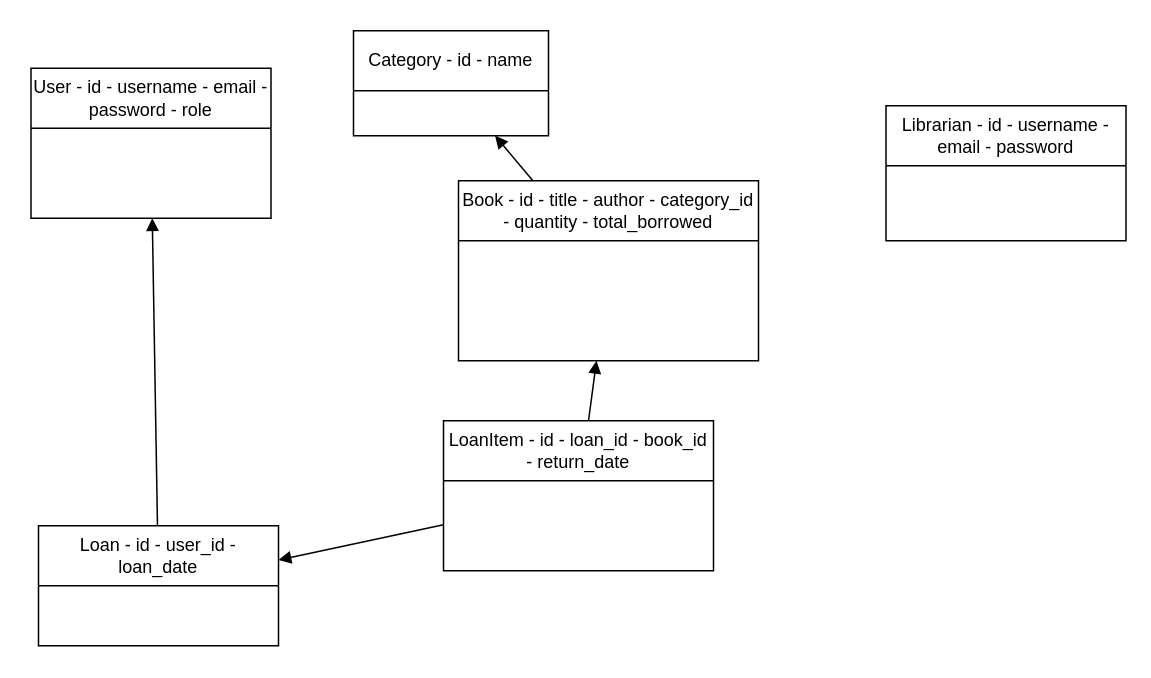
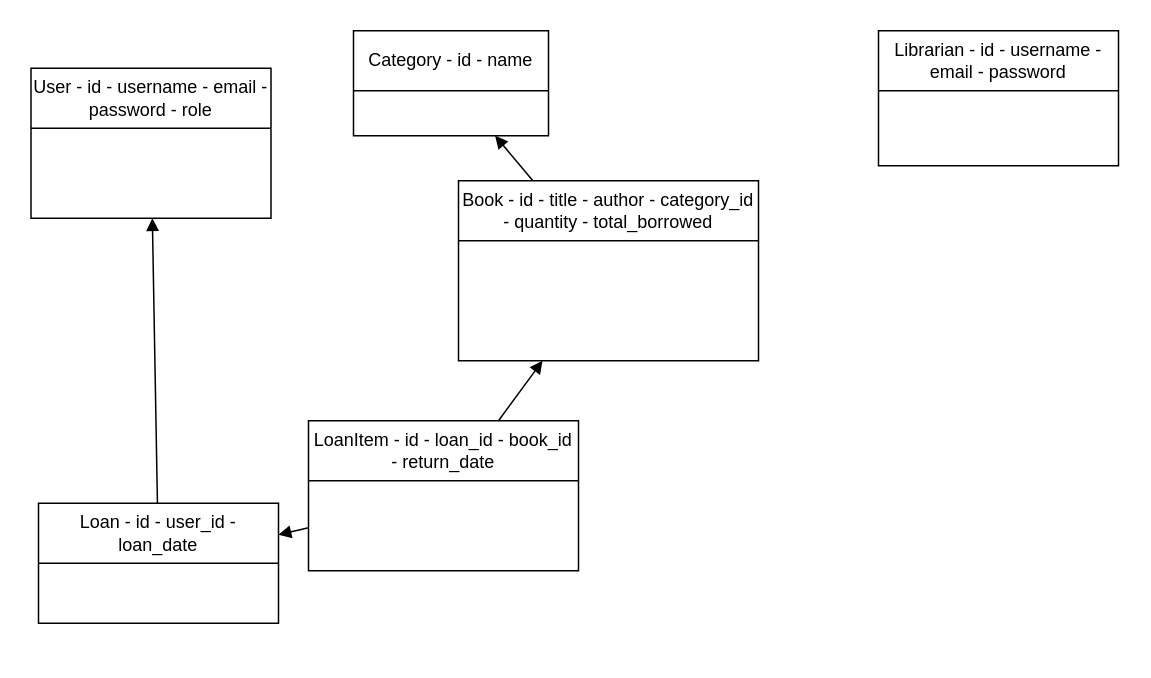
(1006, 173) -> (998, 98)
(578, 496) -> (443, 496)
(158, 586) -> (158, 563)
